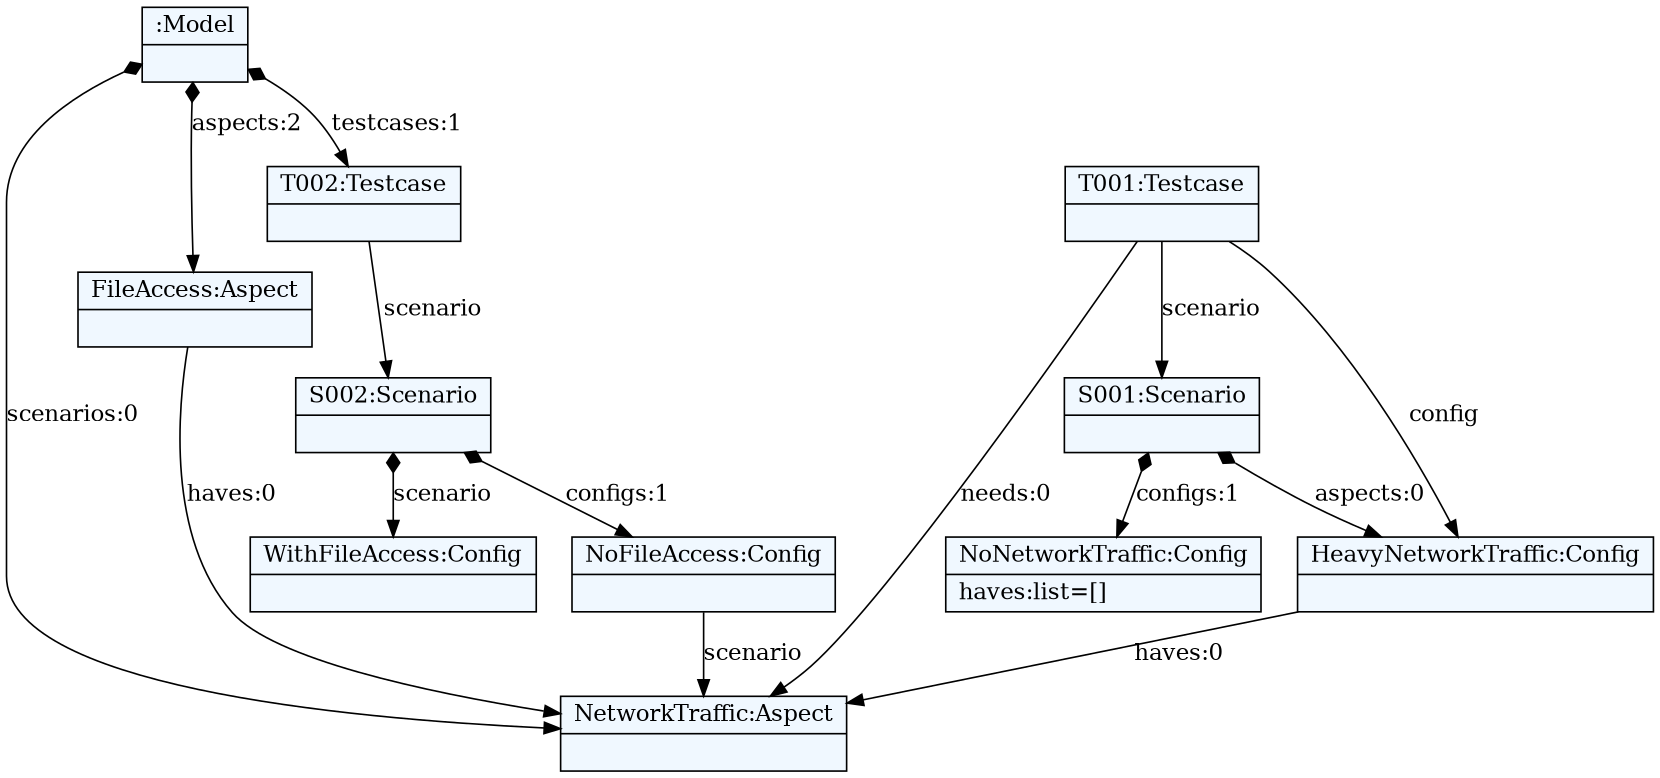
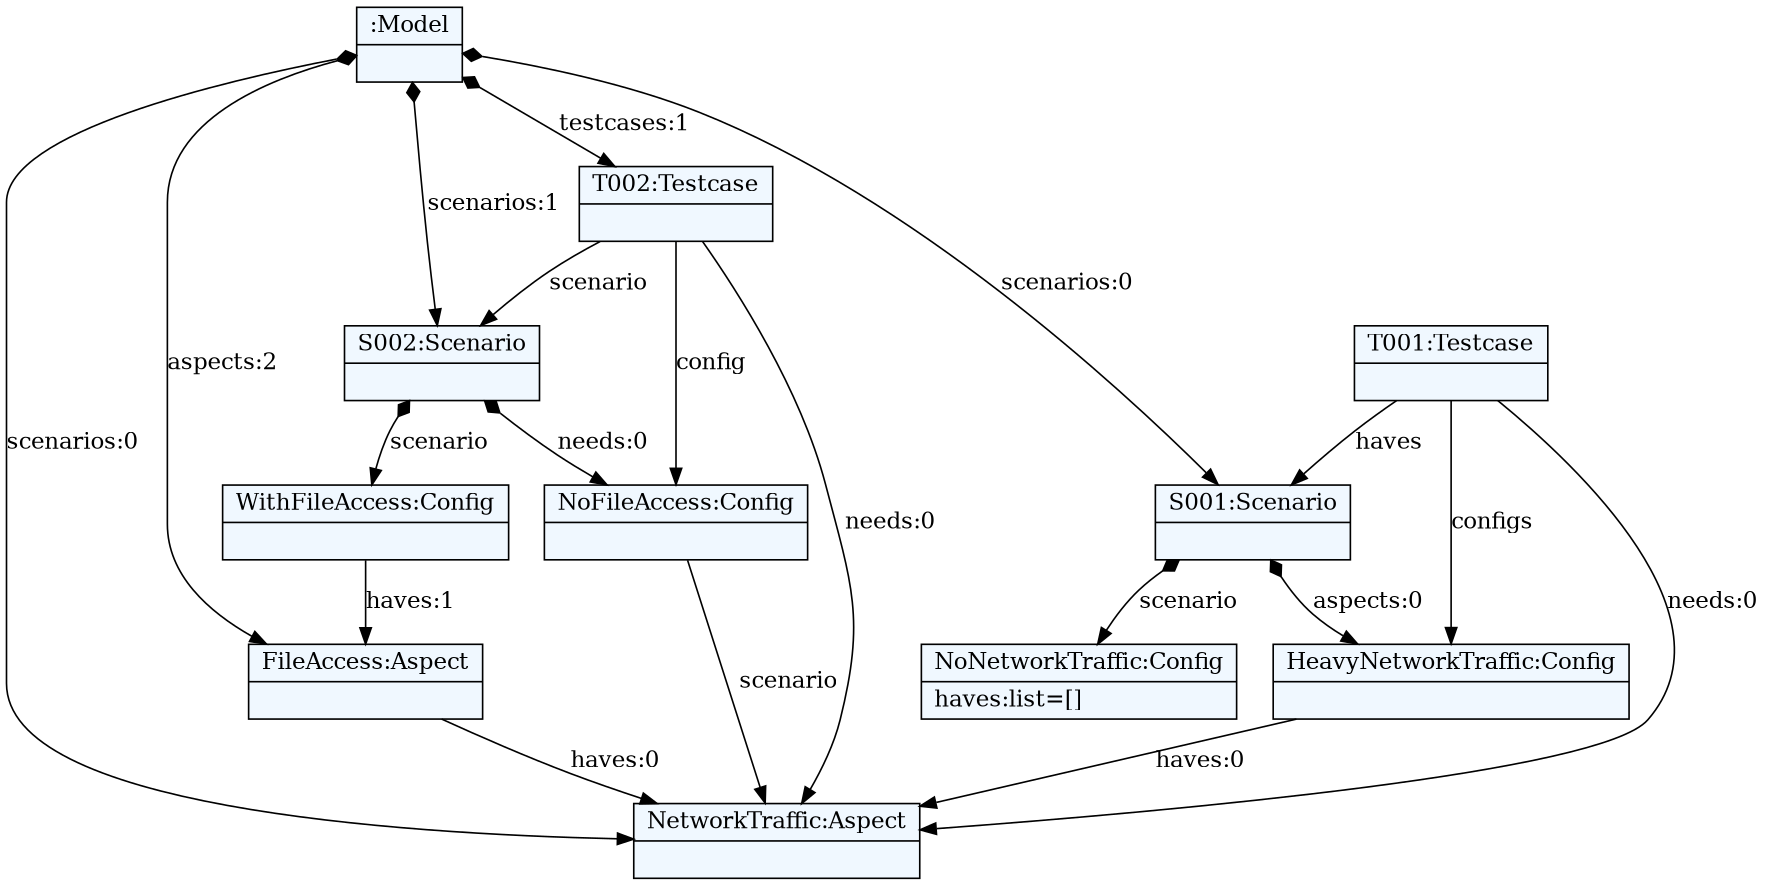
none -> (424, 206)
none -> (877, 206)
(1211, 310) -> (1389, 443)
none -> (676, 355)
(1444, 415) -> (1493, 522)
(618, 495) -> (603, 443)
(1188, 495) -> (1189, 602)
none -> (831, 505)
none -> (366, 594)
